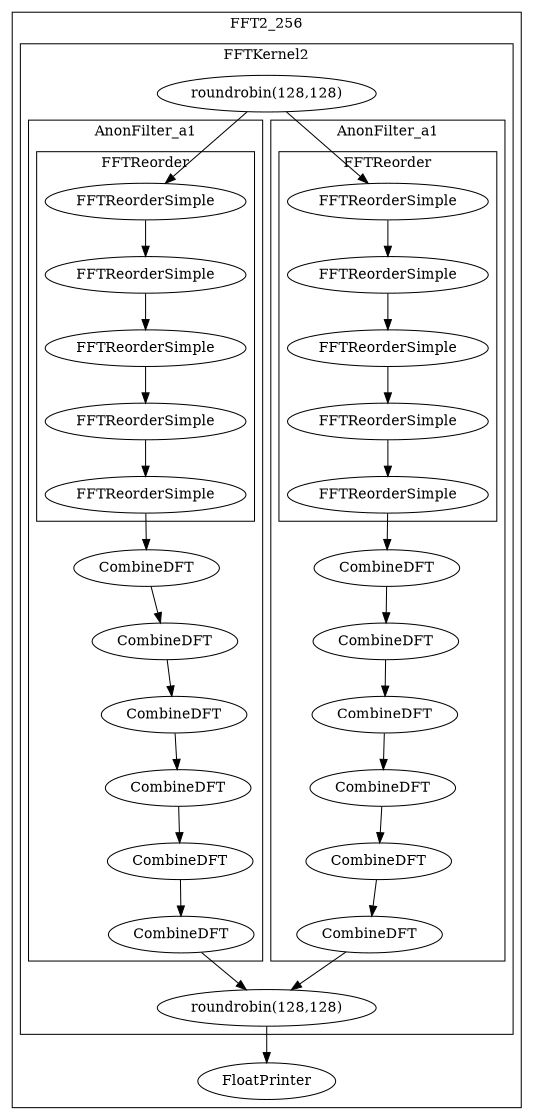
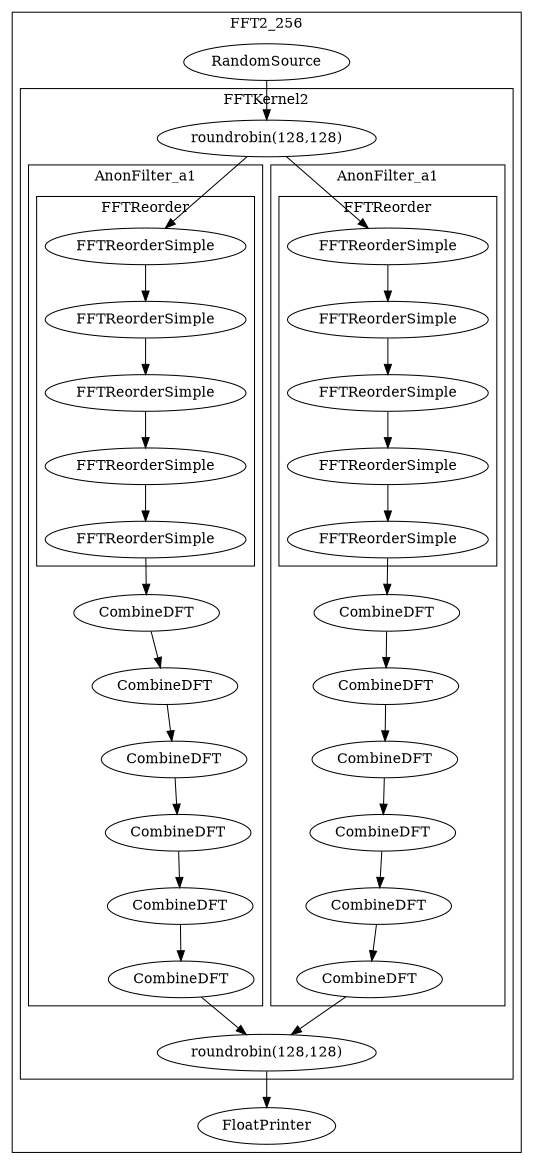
none -> (267, 62)
